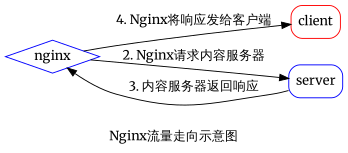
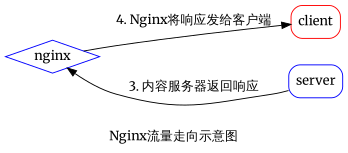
(185, 68) -> none
